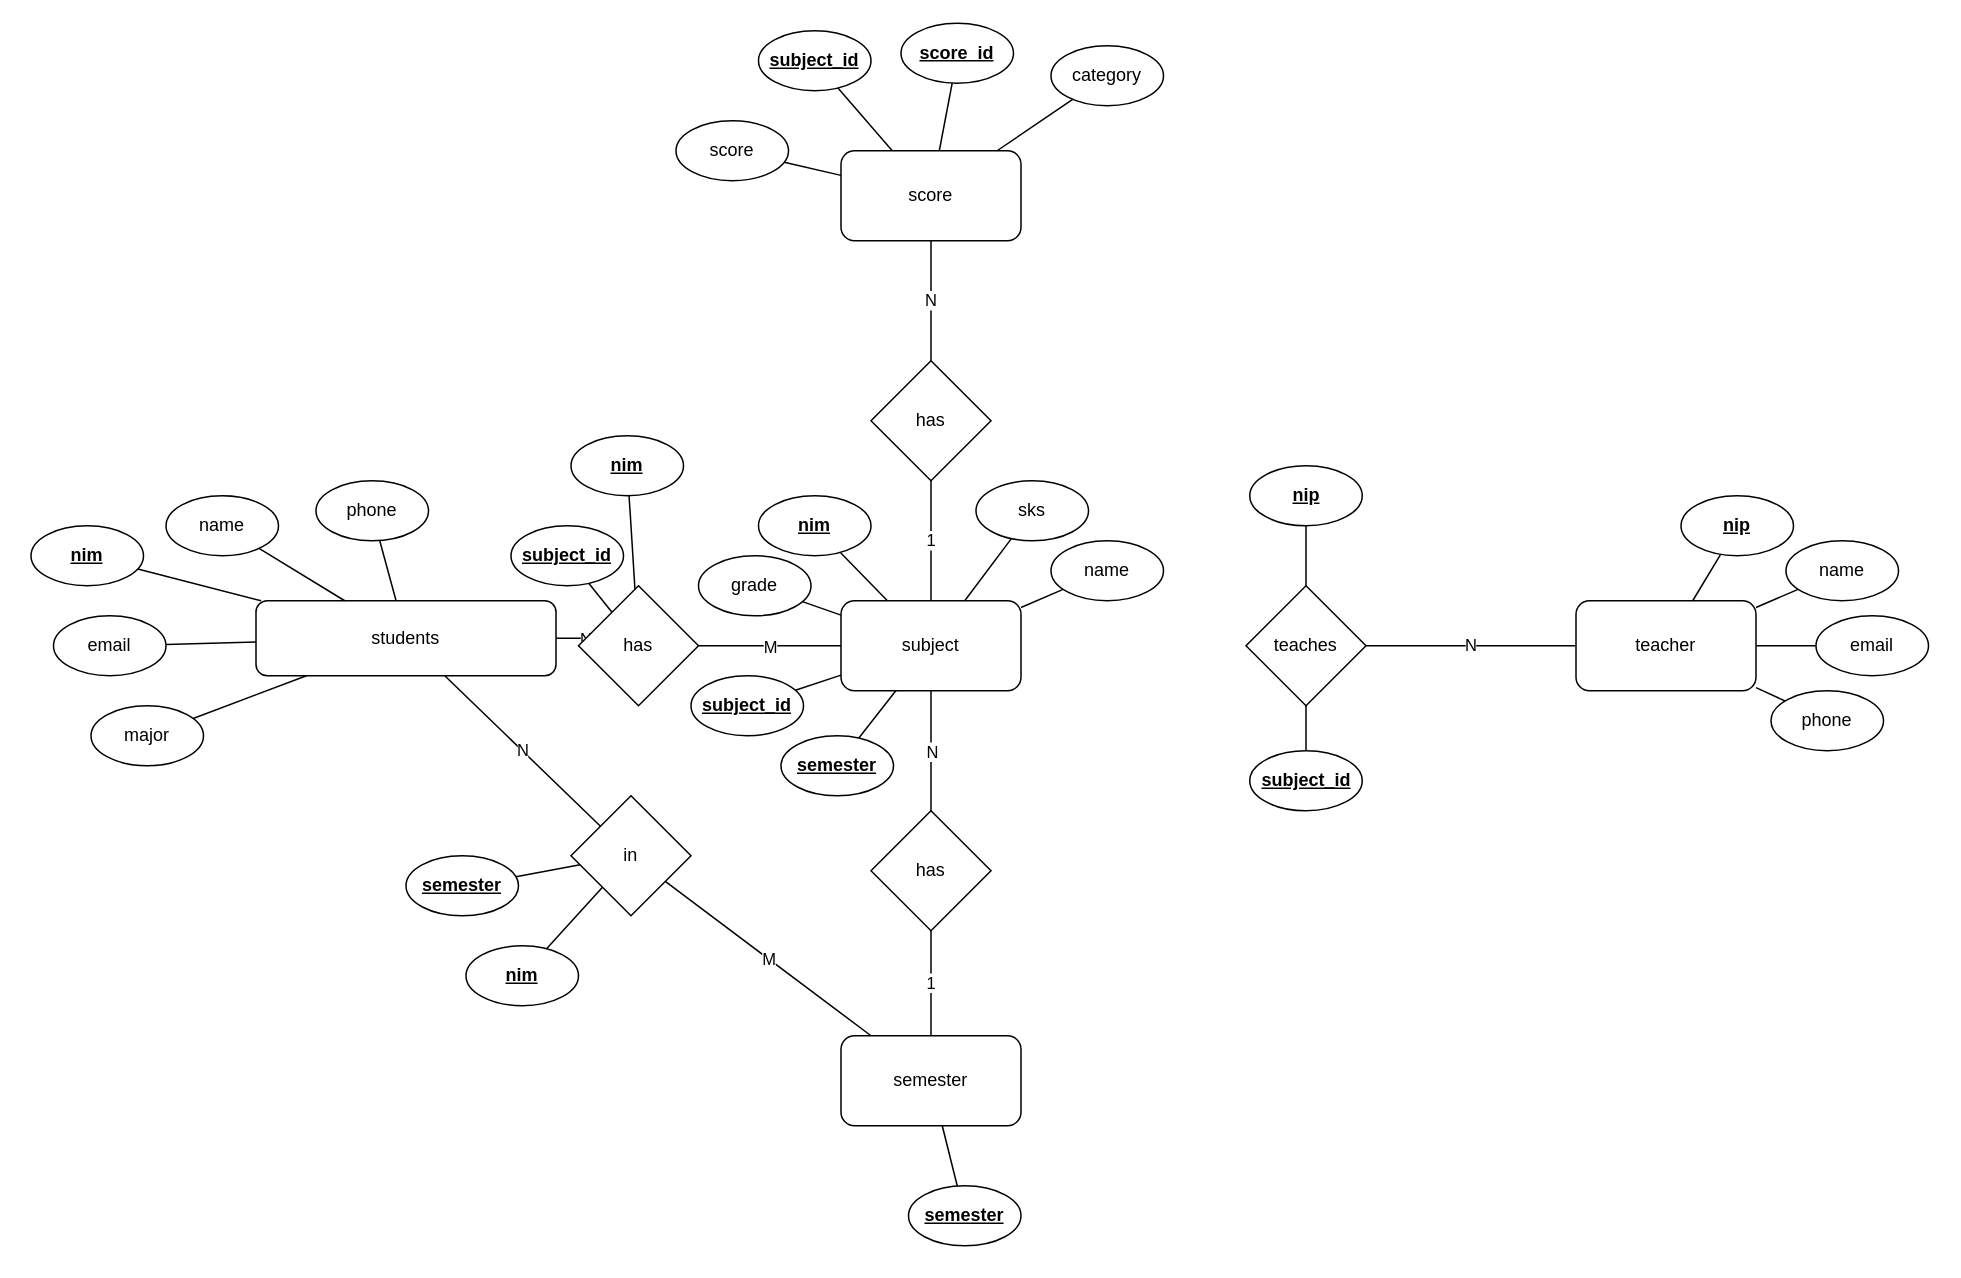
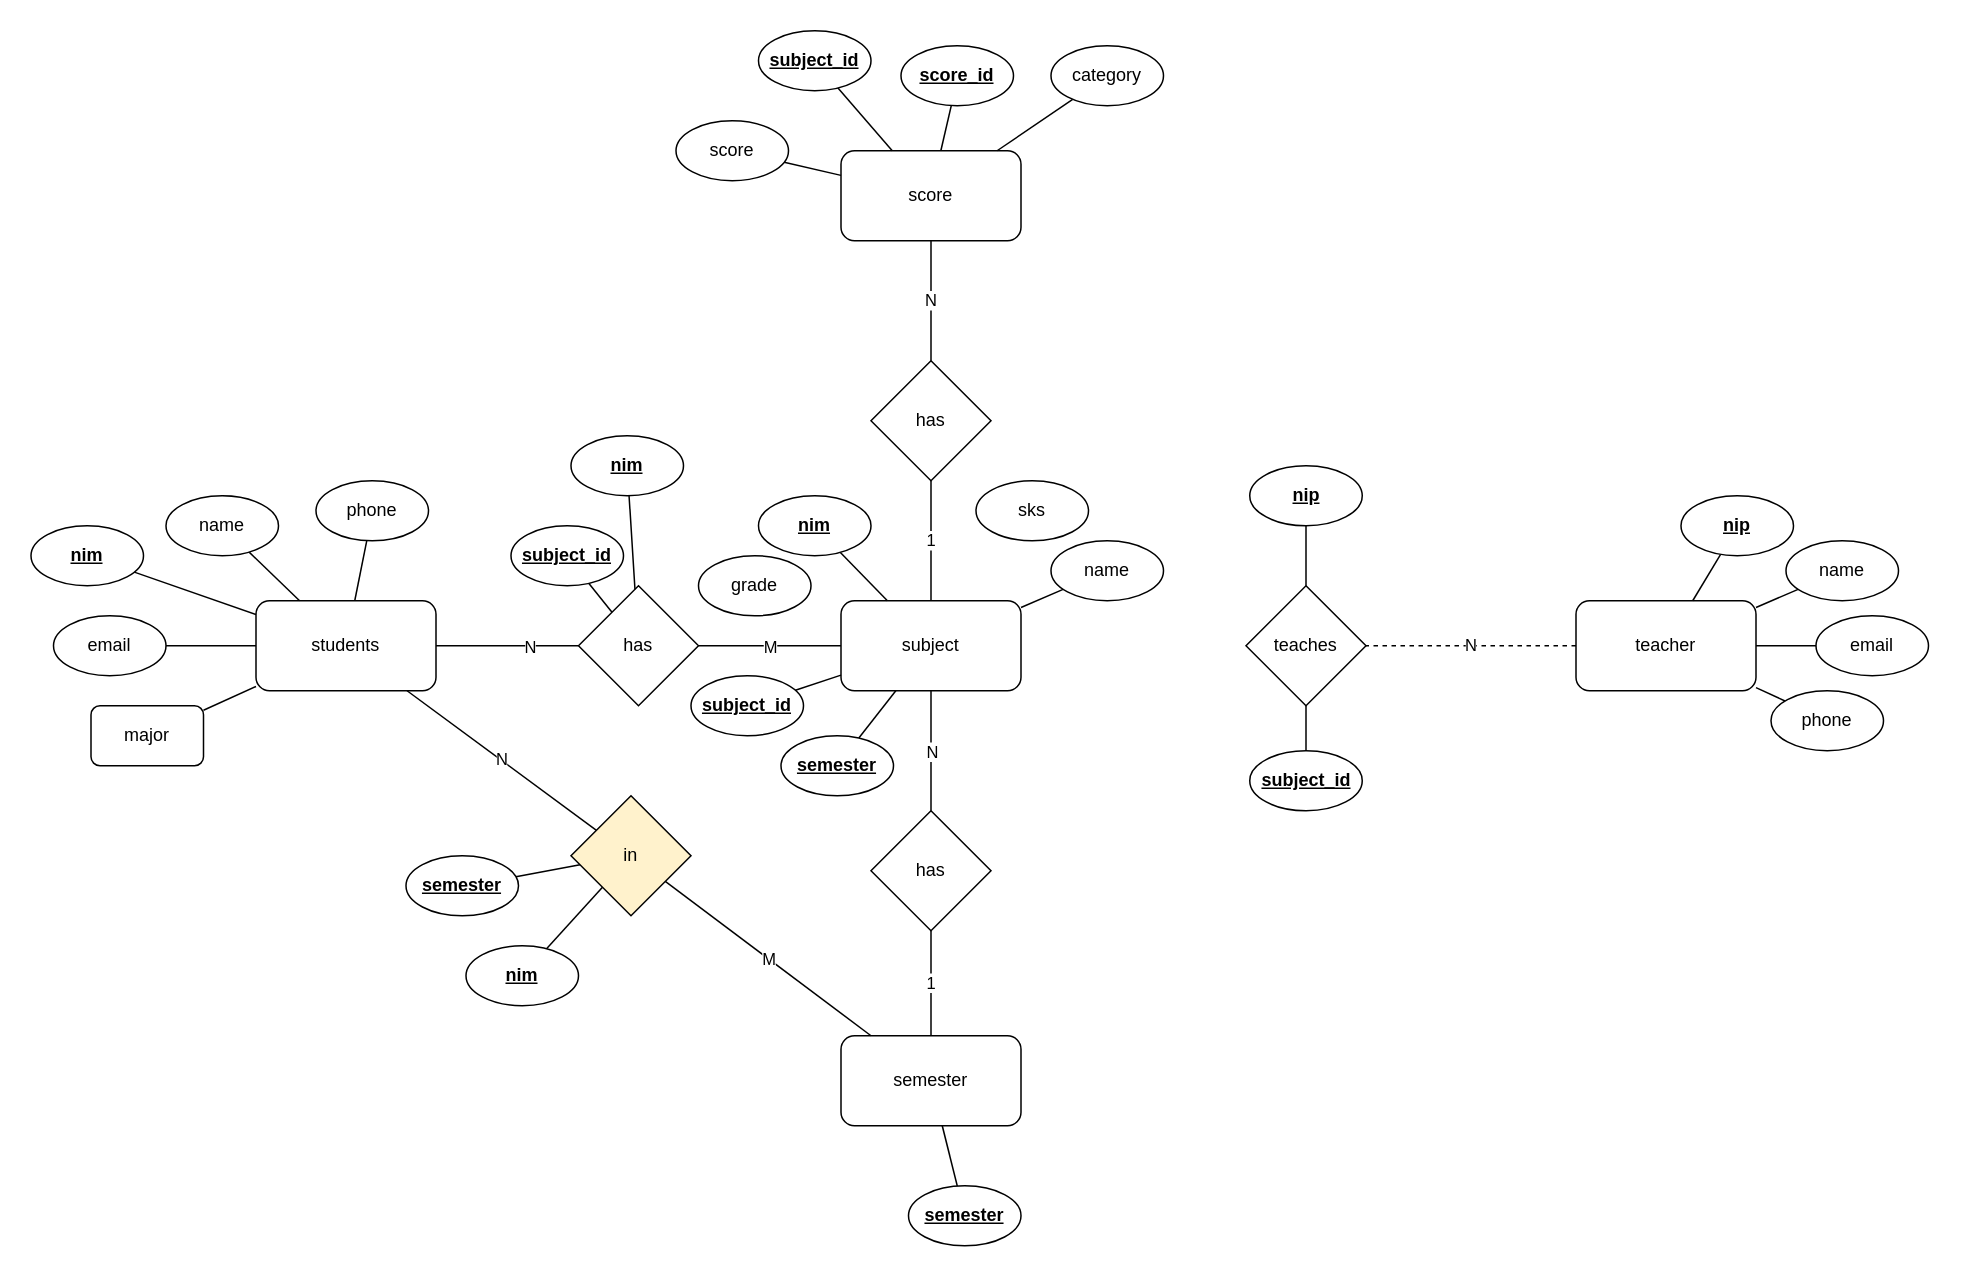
(957, 53) -> (957, 76)
(988, 569) -> none
(821, 608) -> none
(406, 638) -> (346, 646)
(1524, 646) -> (1524, 646)
(147, 736) -> (147, 736)
(631, 856) -> (631, 856)
